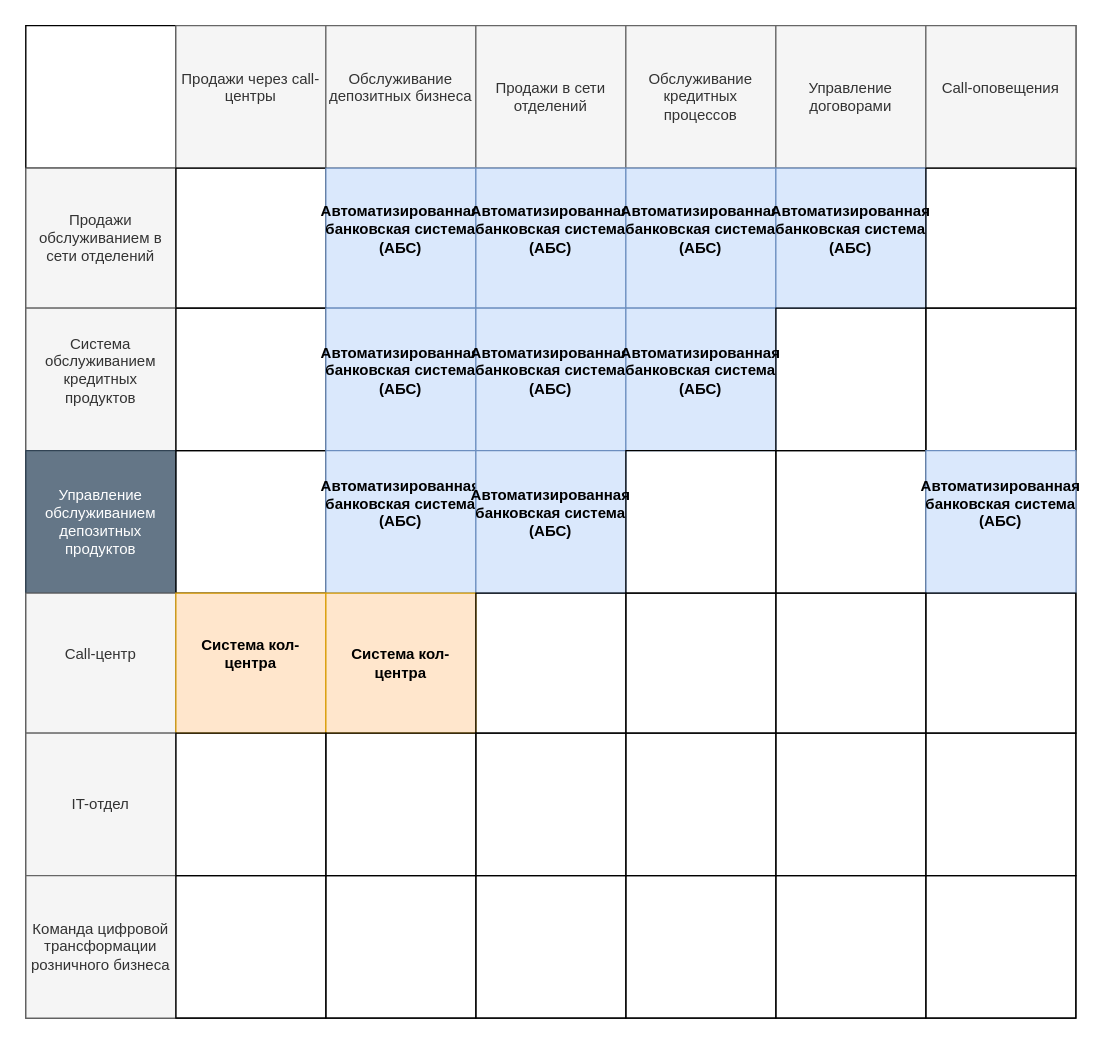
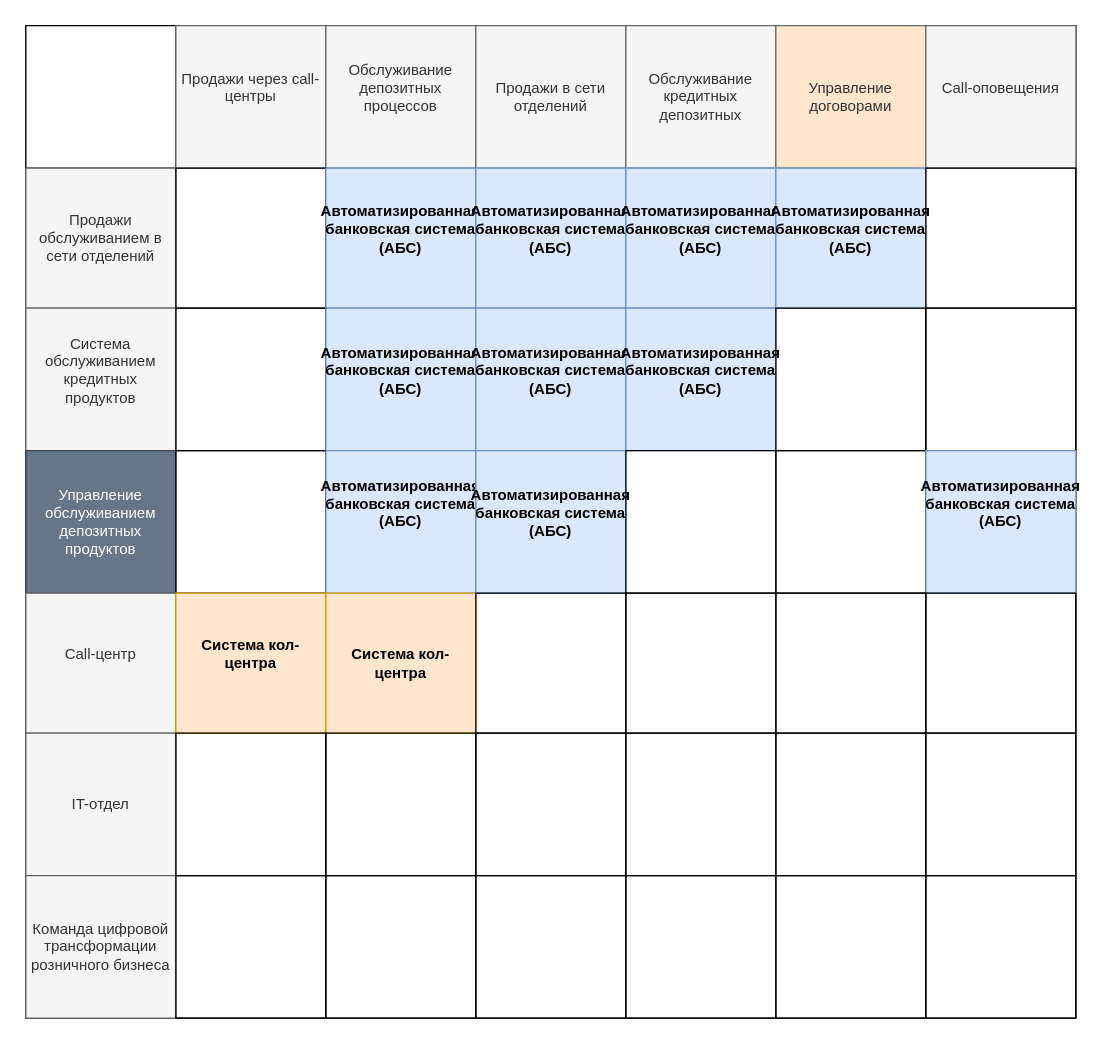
(401, 97) -> (401, 97)
(701, 97) -> (701, 97)
(851, 97) -> (851, 97)
